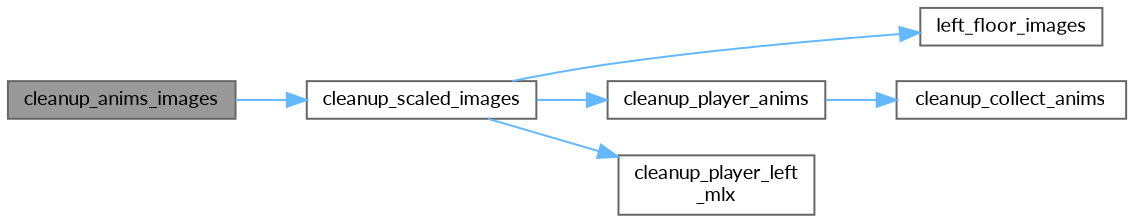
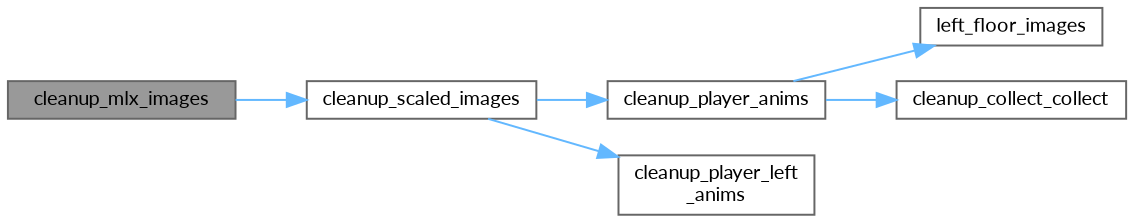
(705, 52) -> (854, 66)
(122, 100) -> (122, 100)
(1011, 100) -> (1011, 100)
(716, 185) -> (716, 185)
